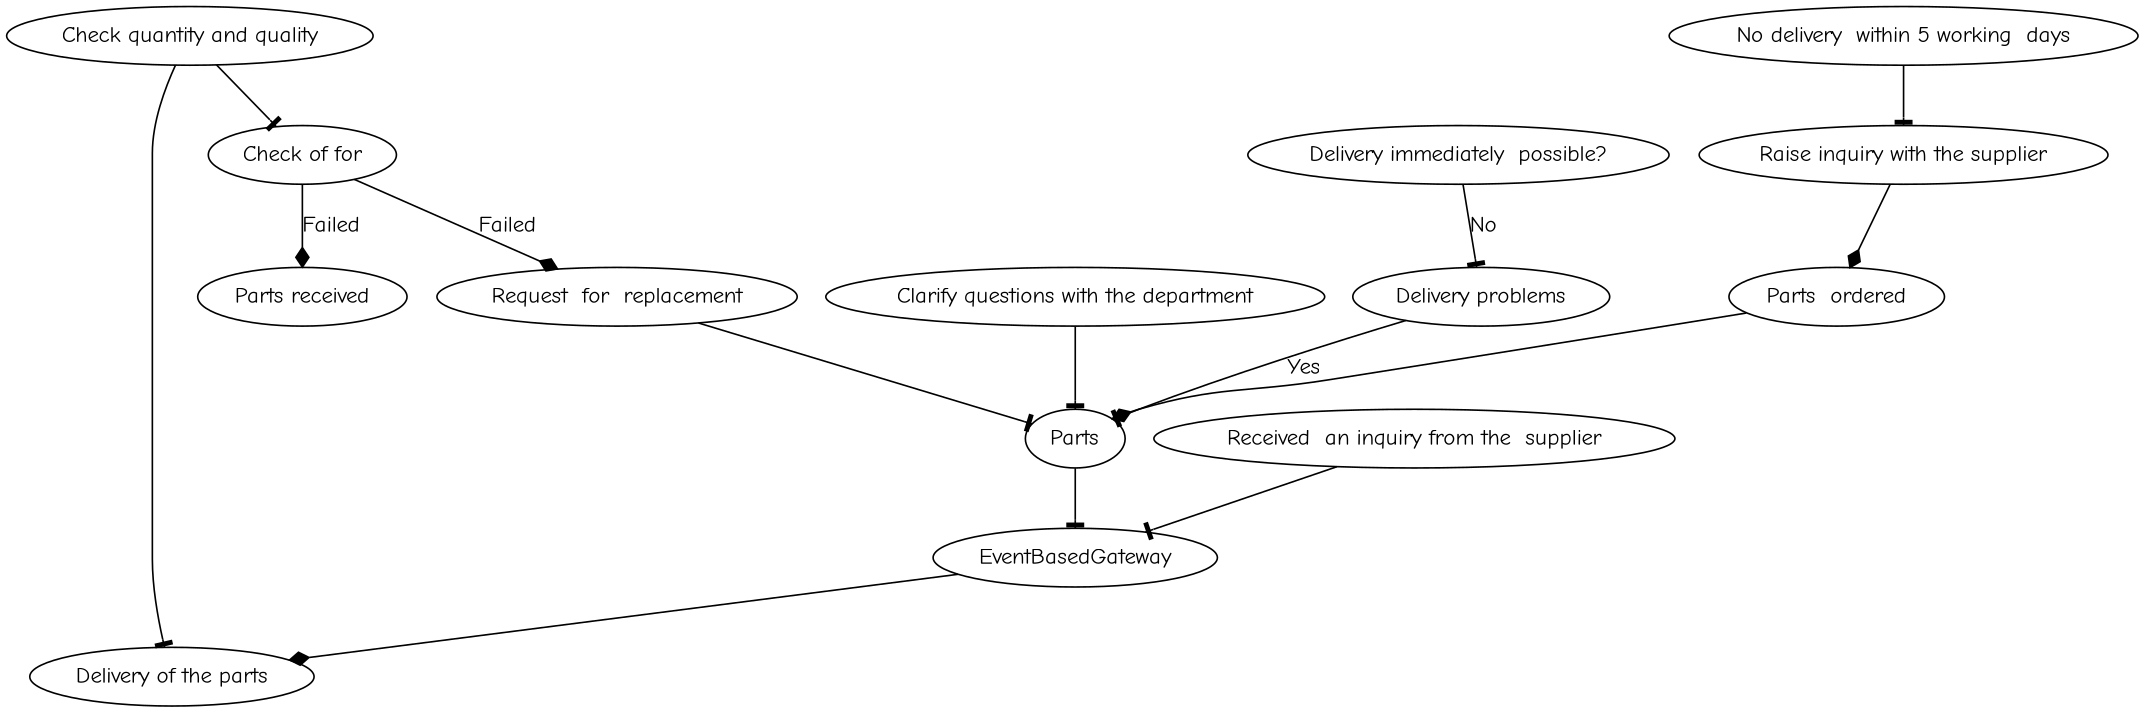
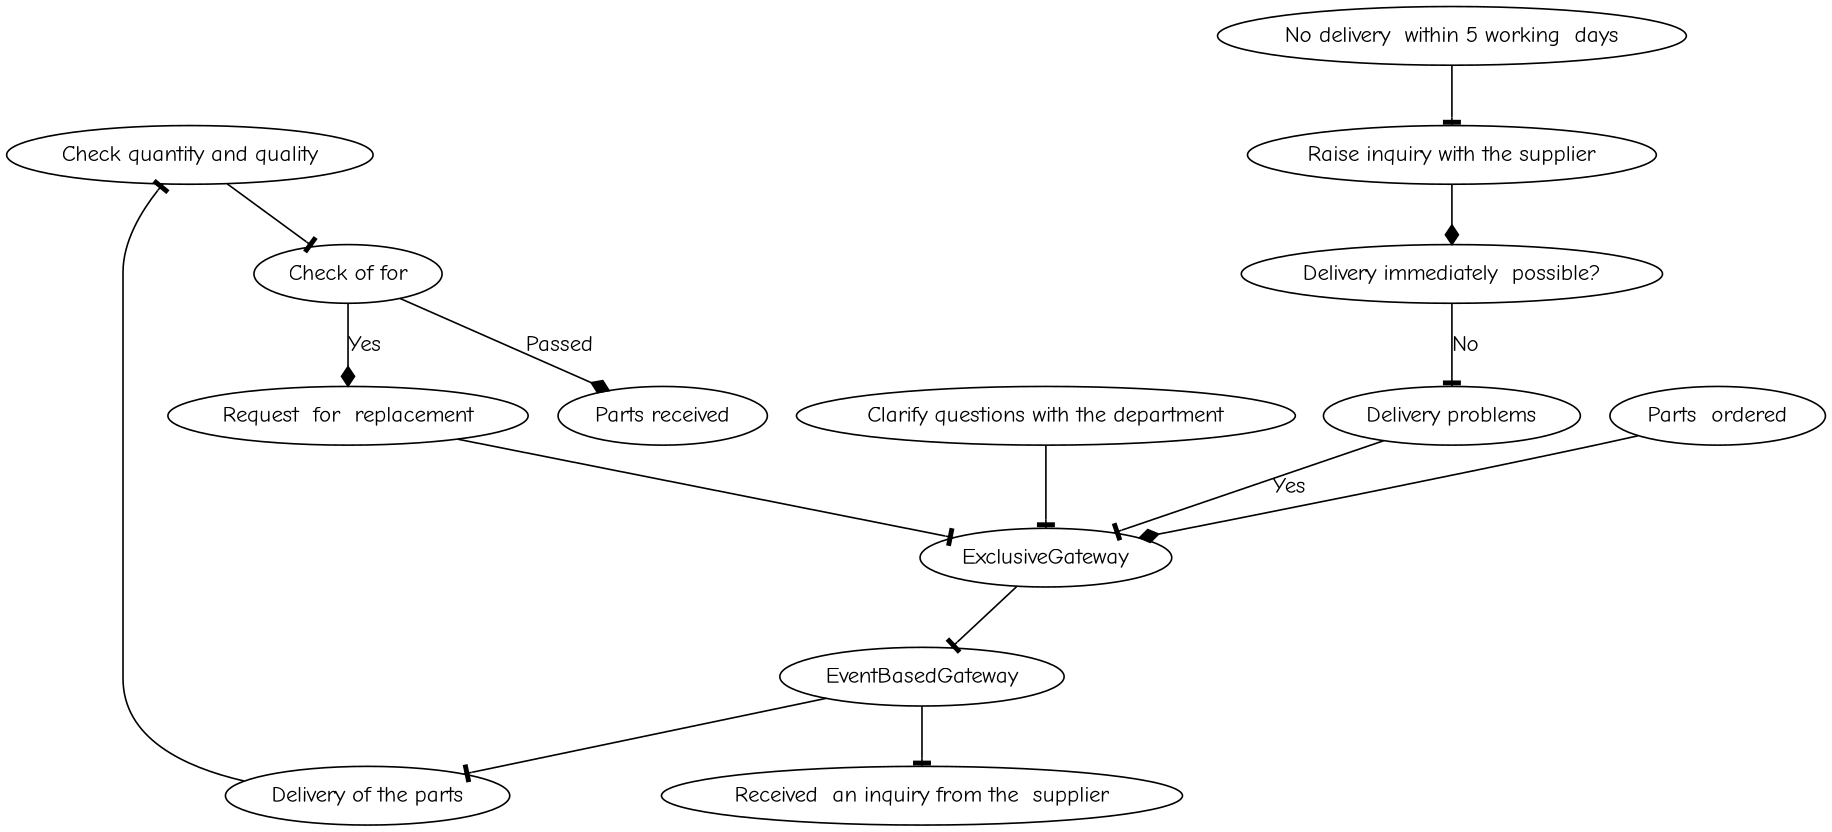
(1874, 217) -> (1452, 205)
(332, 226) -> (560, 345)
(508, 226) -> (365, 345)
(152, 351) -> (123, 516)
(1075, 439) -> (1046, 558)
(1245, 498) -> (922, 732)
(634, 616) -> (649, 735)
